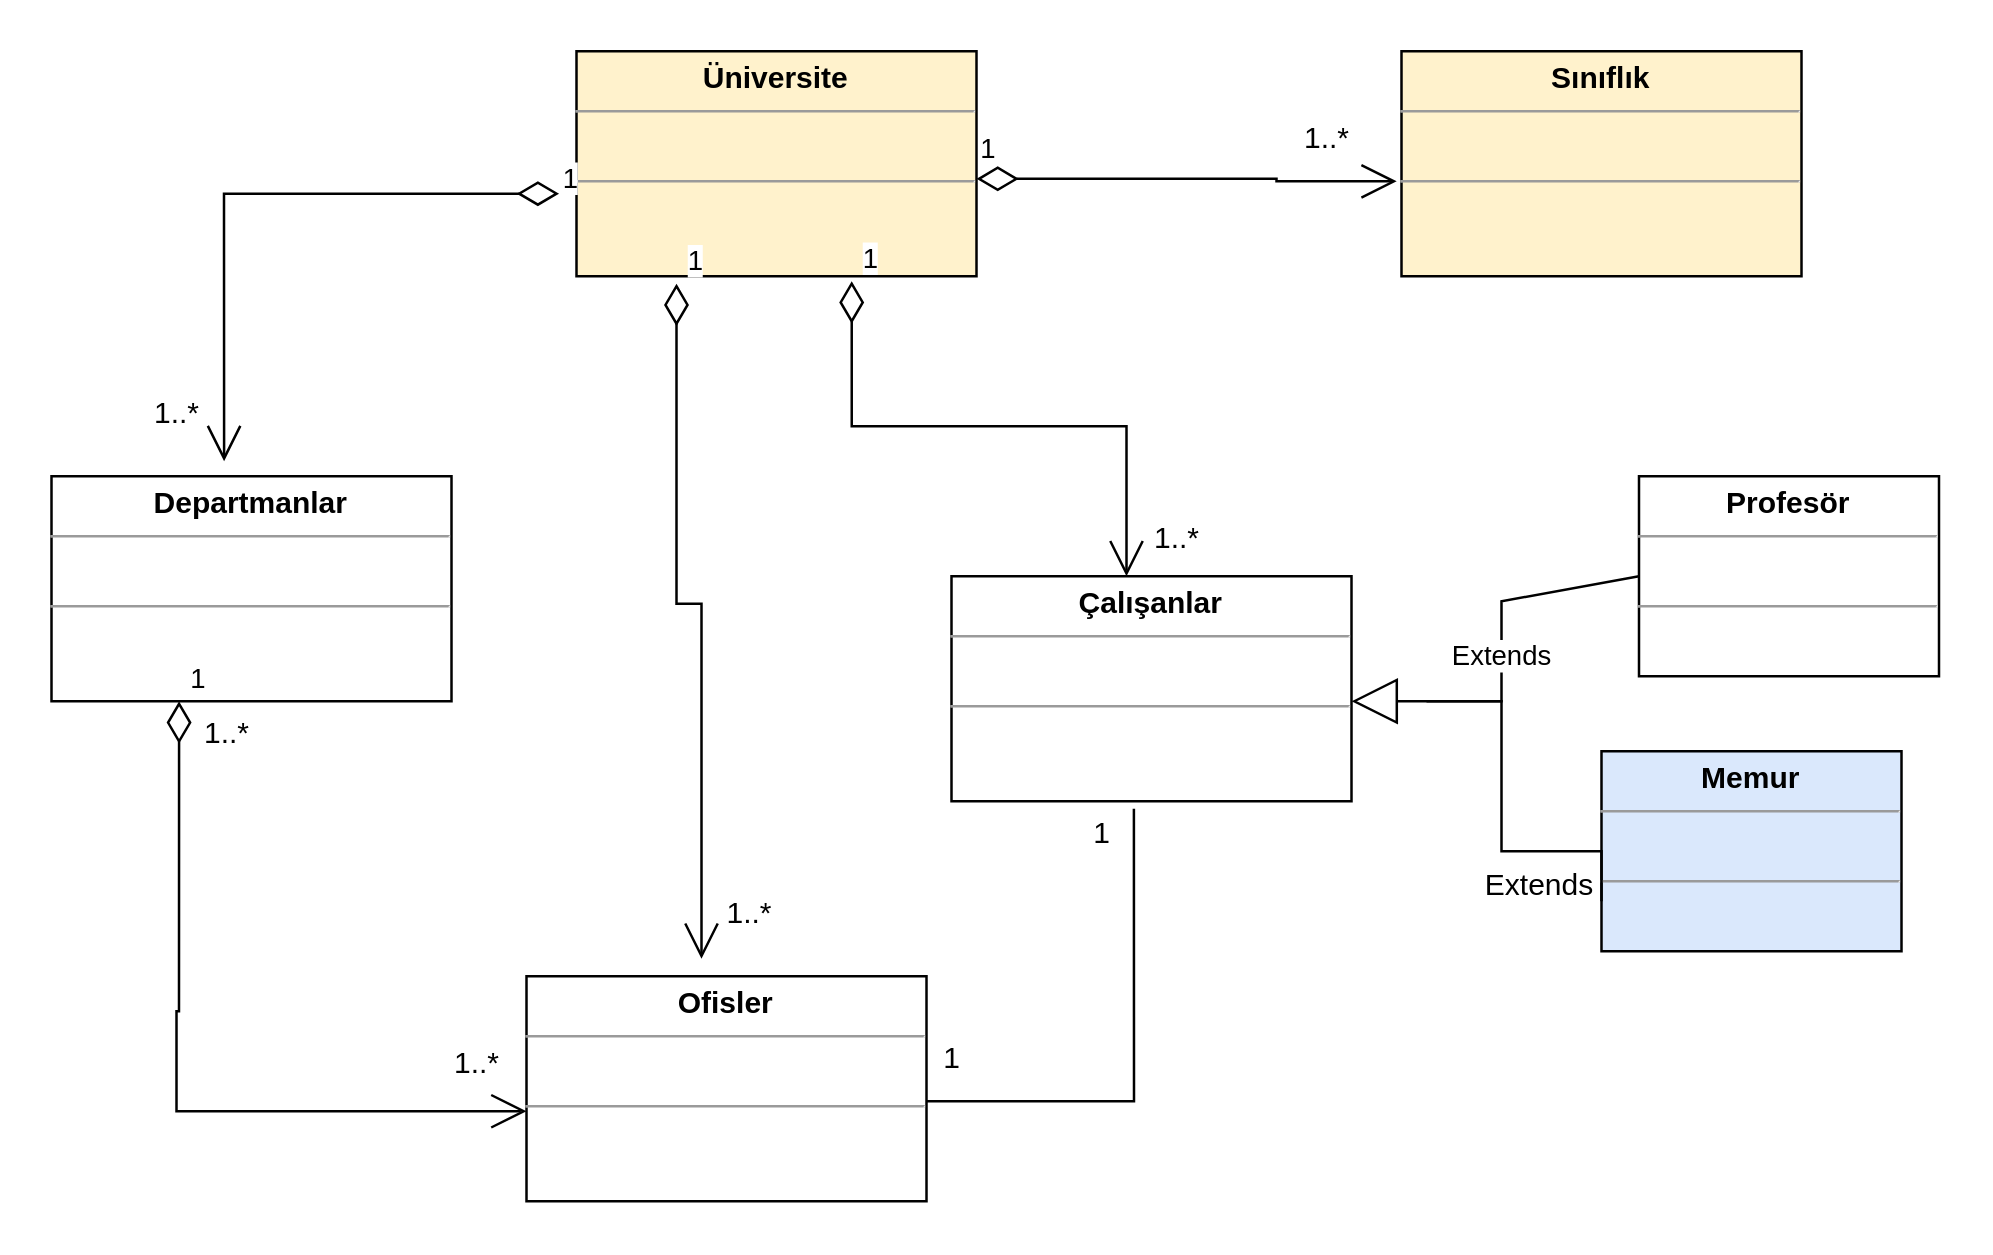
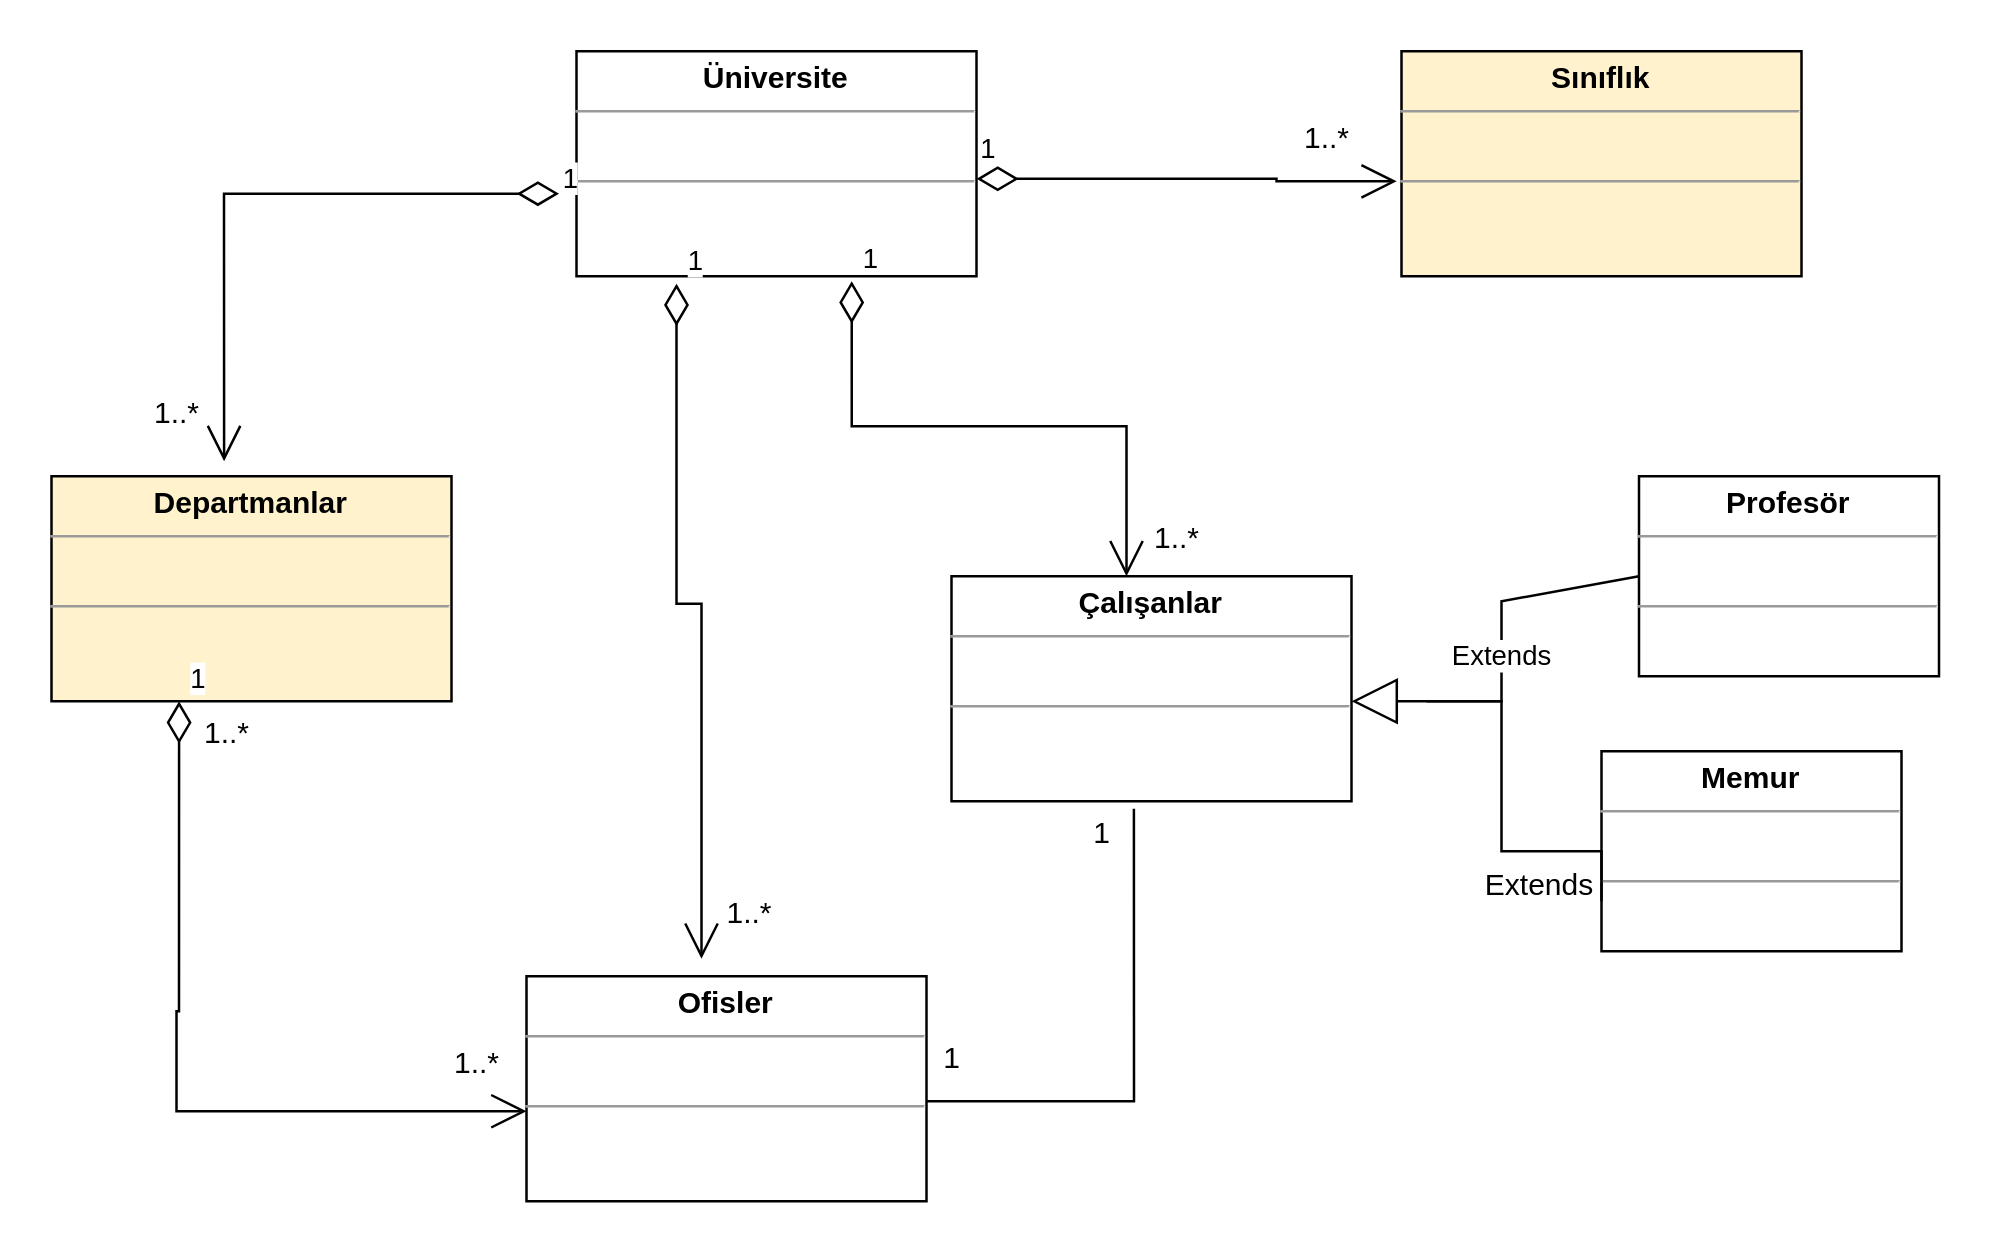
(776, 164) -> (776, 164)
(251, 589) -> (251, 589)
(1751, 851) -> (1751, 851)
